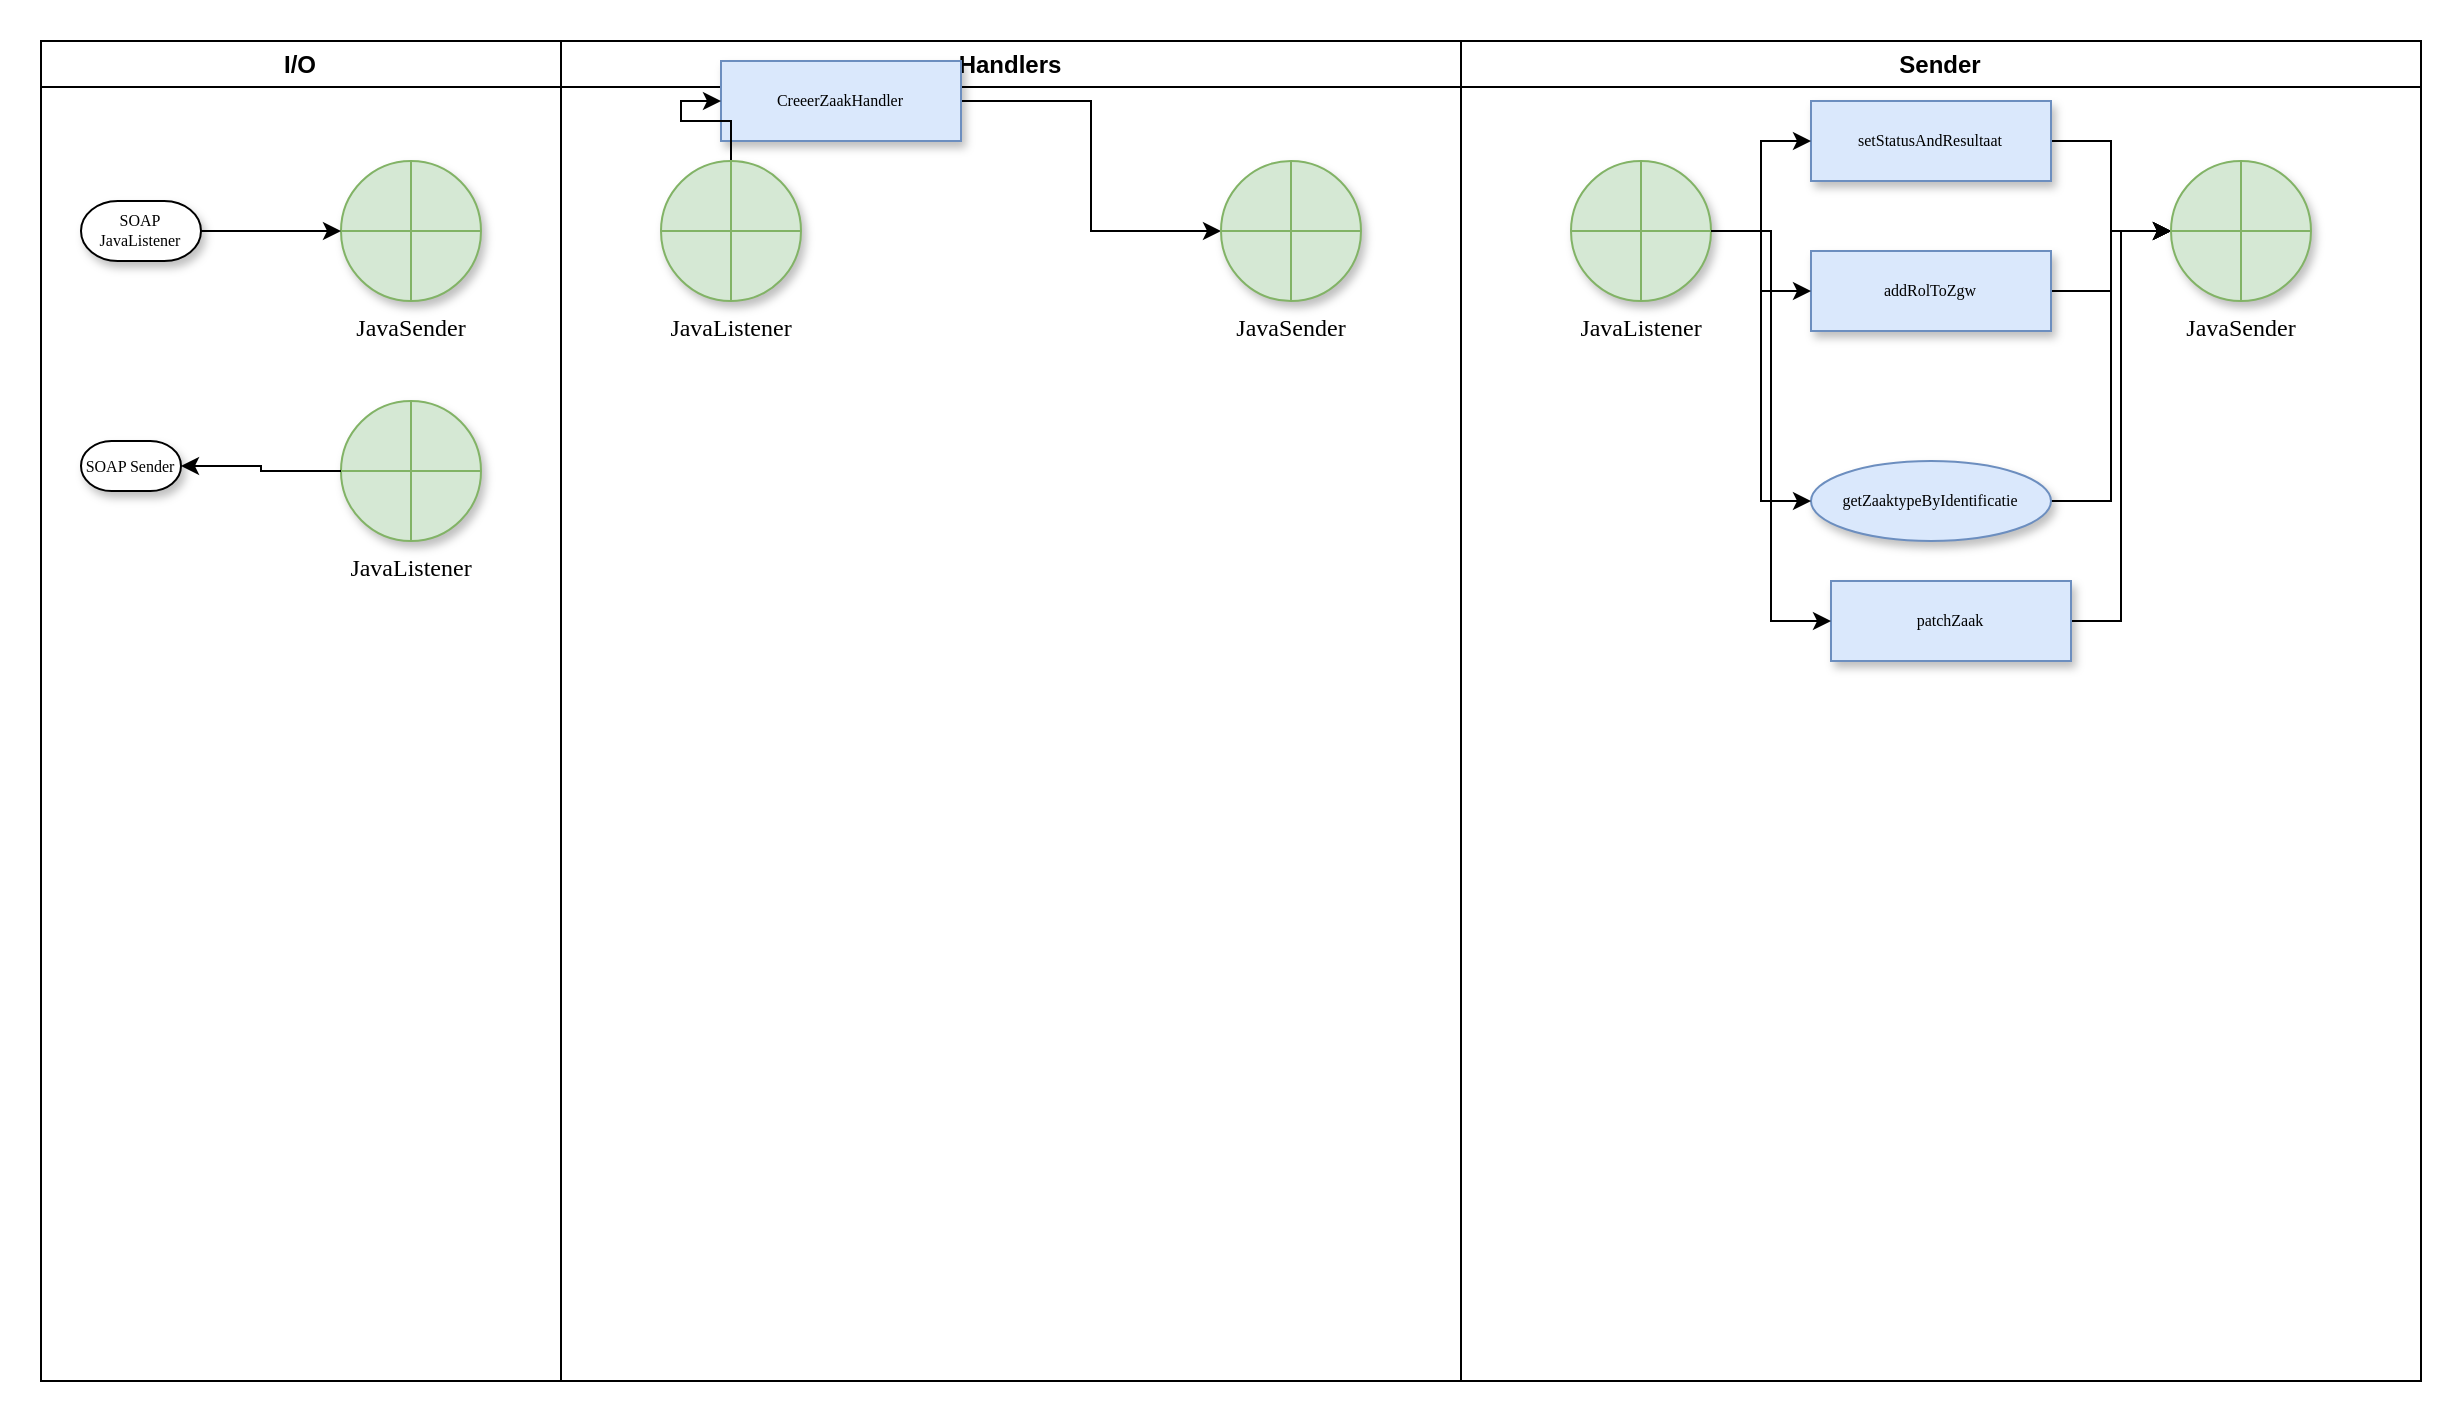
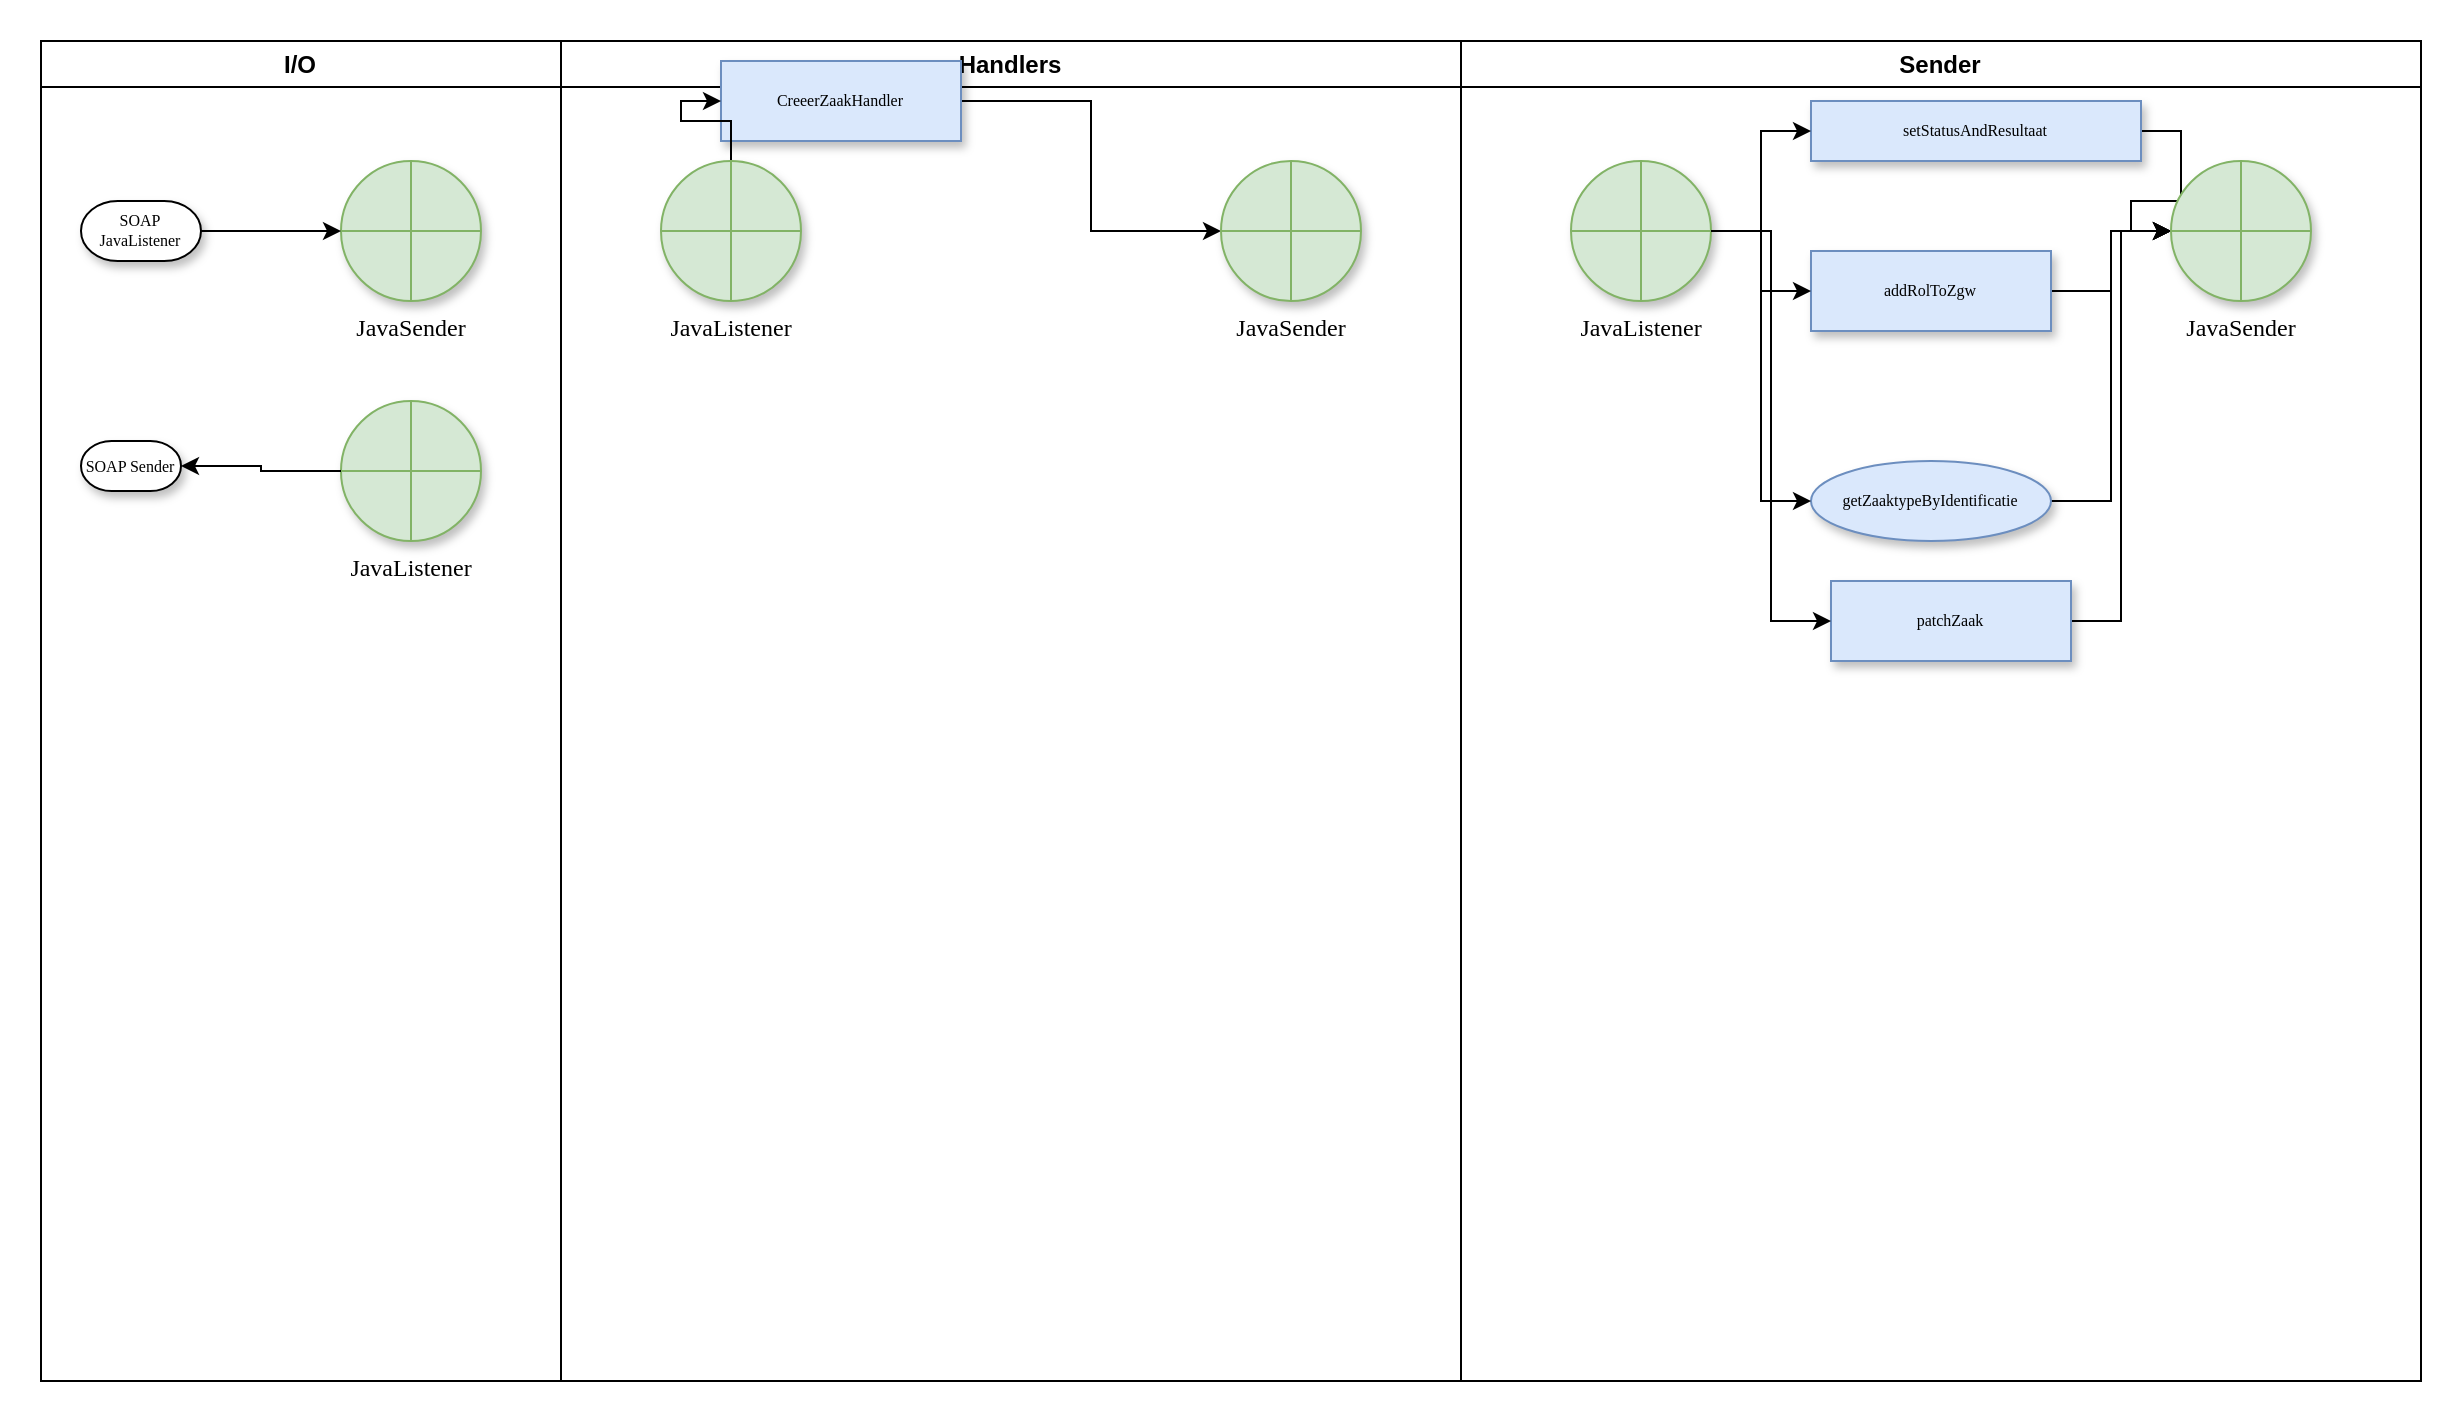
(1931, 141) -> (1976, 131)
